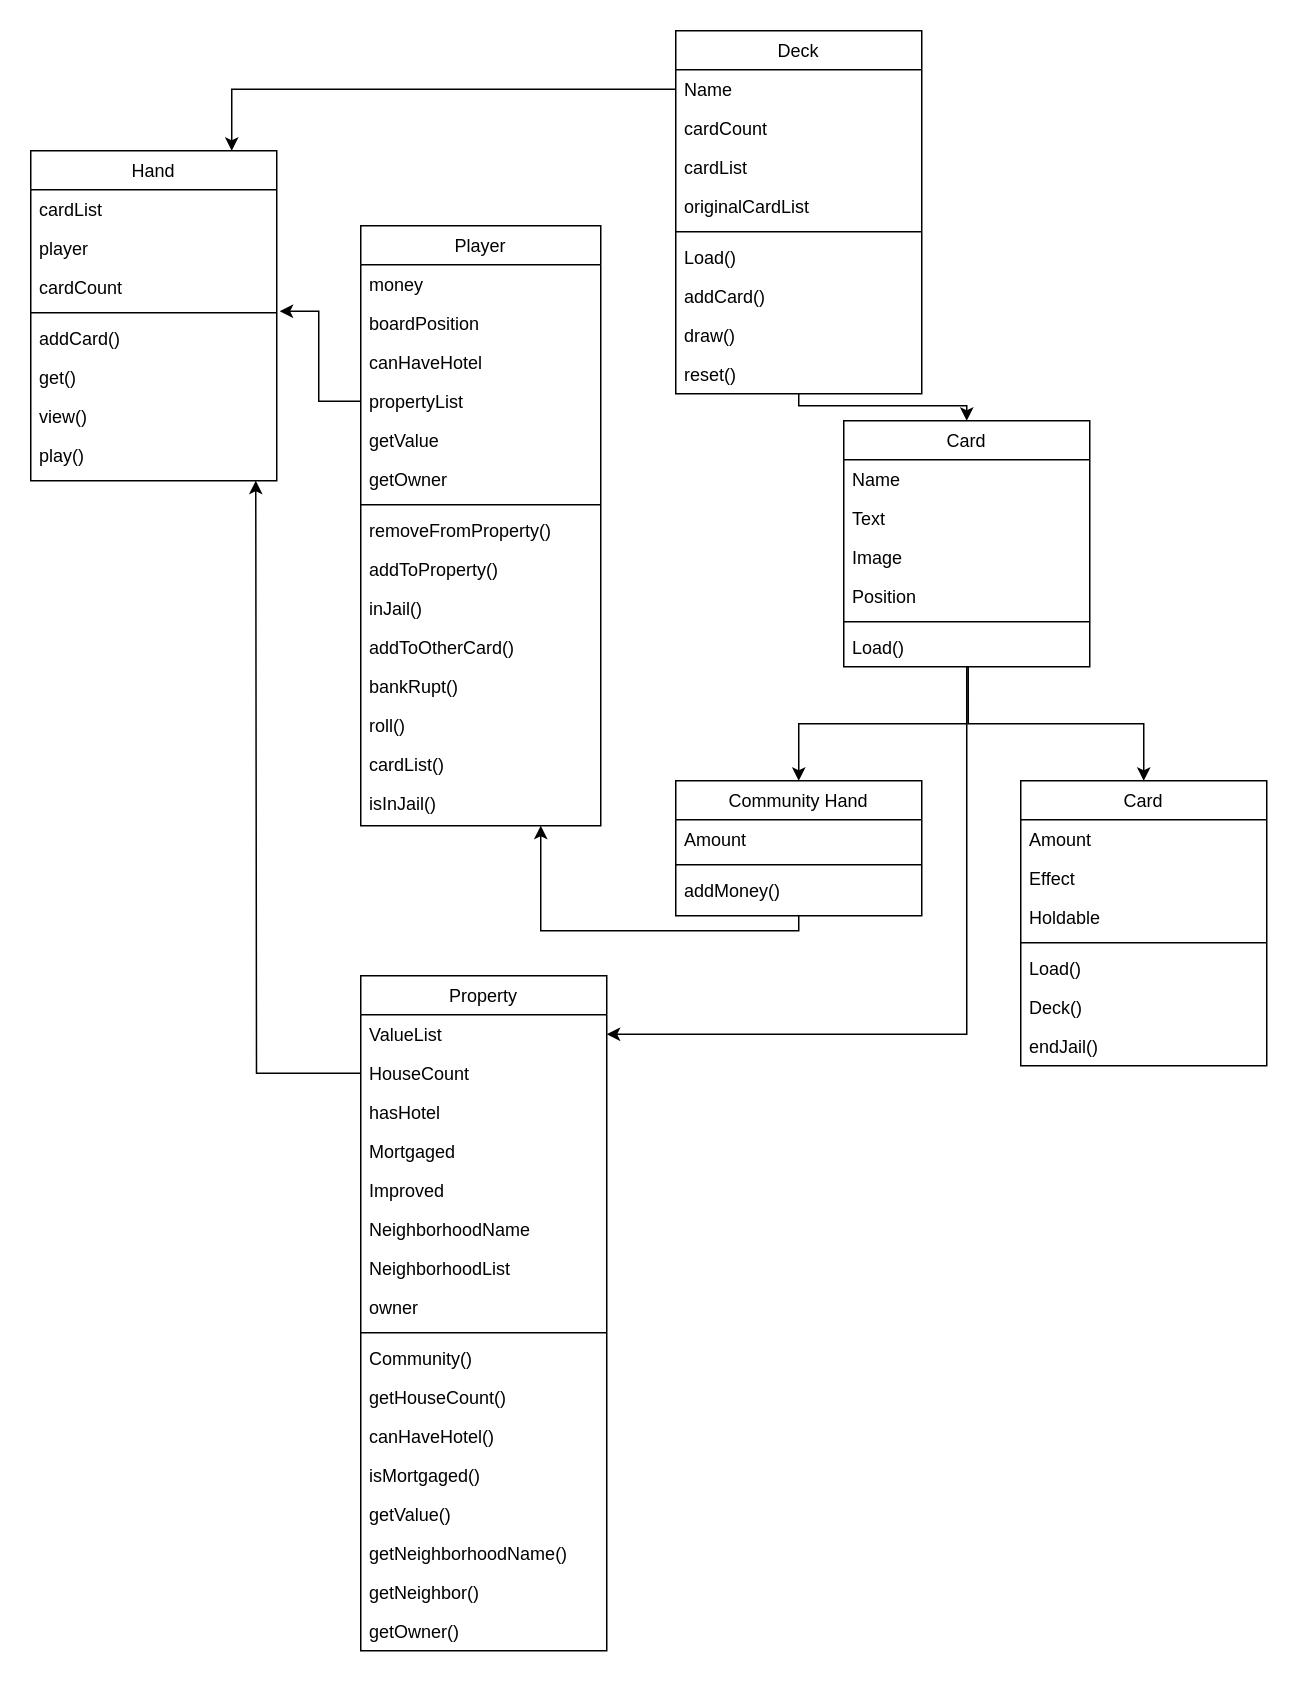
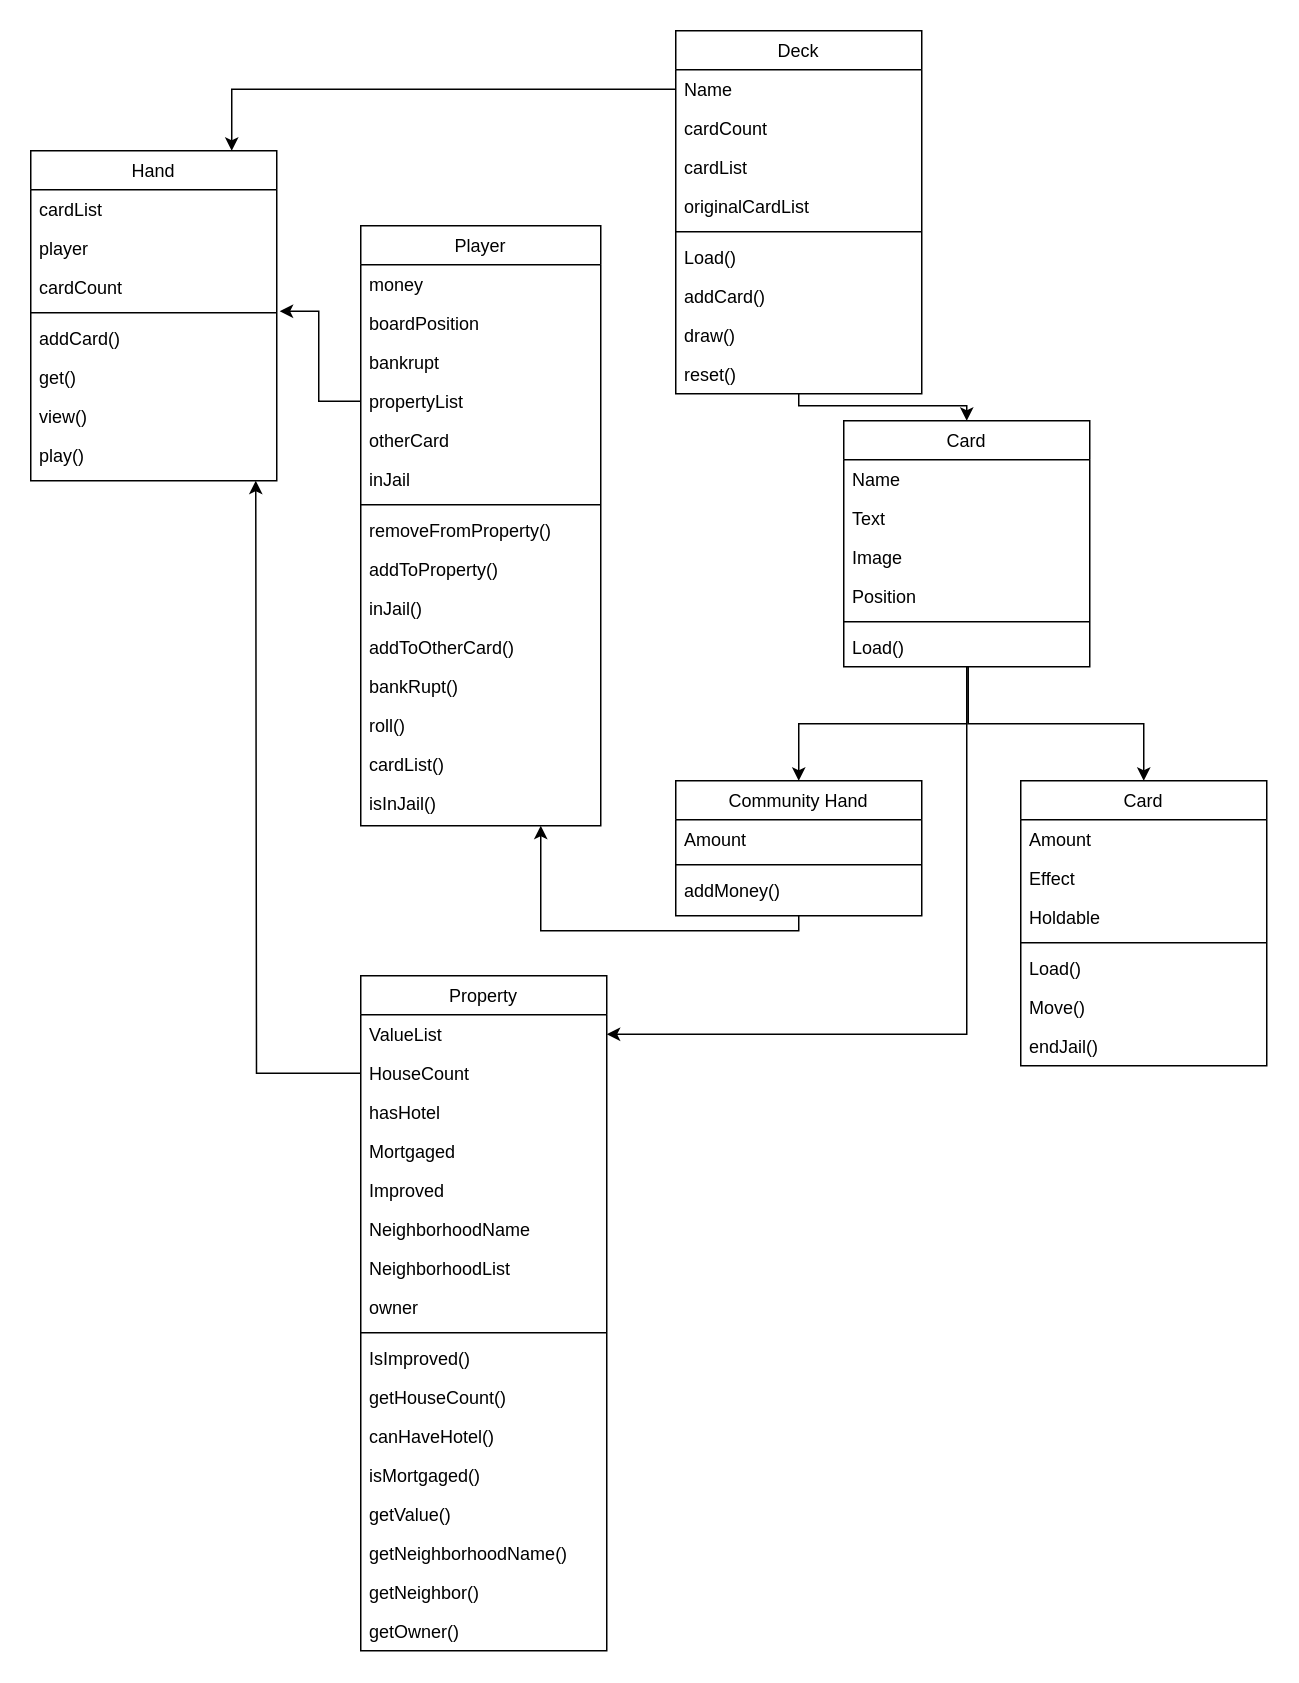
(427, 363) -> (409, 363)
(407, 441) -> (414, 441)
(409, 480) -> (392, 480)
(1059, 1008) -> (1059, 1008)
(422, 1359) -> (429, 1359)
